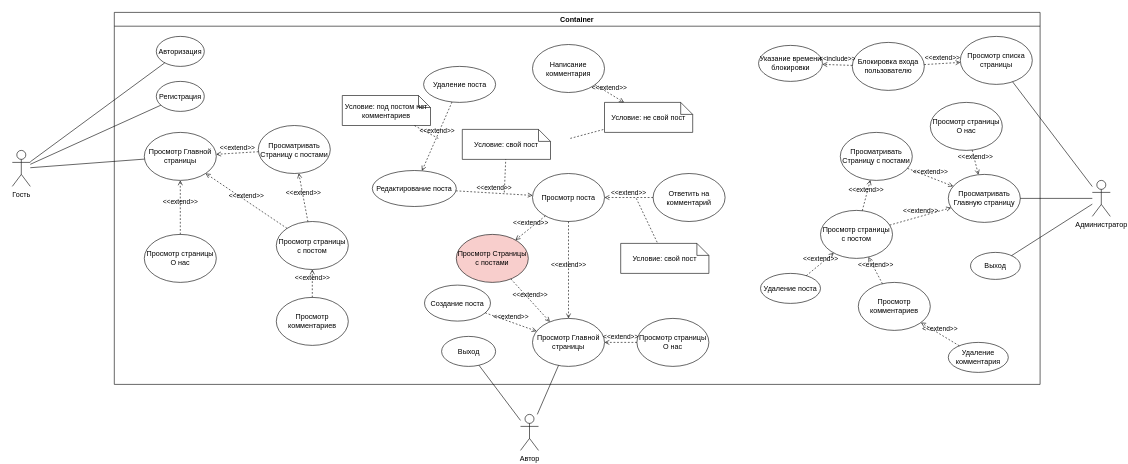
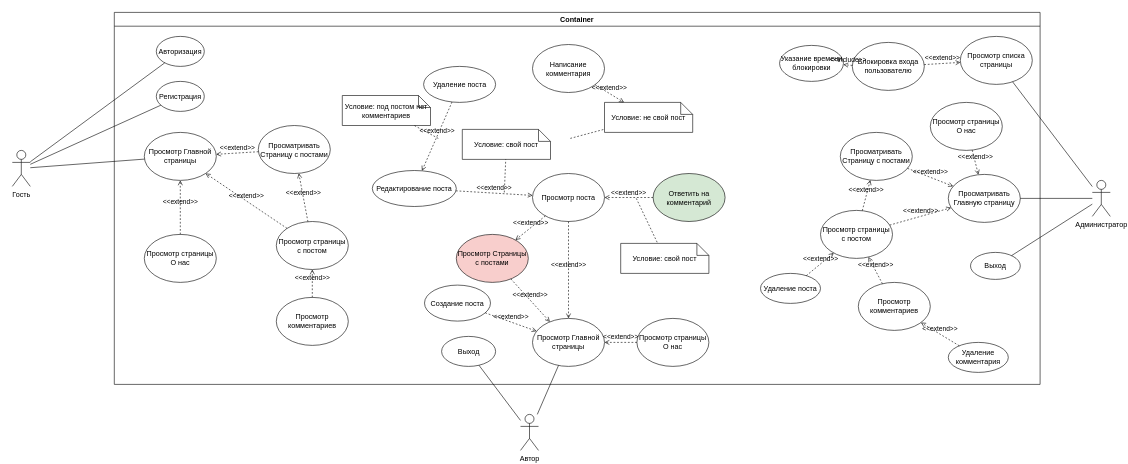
(791, 63) -> (812, 63)
(689, 197) -> (689, 197)
